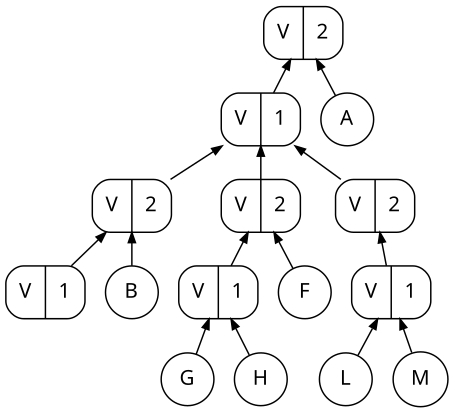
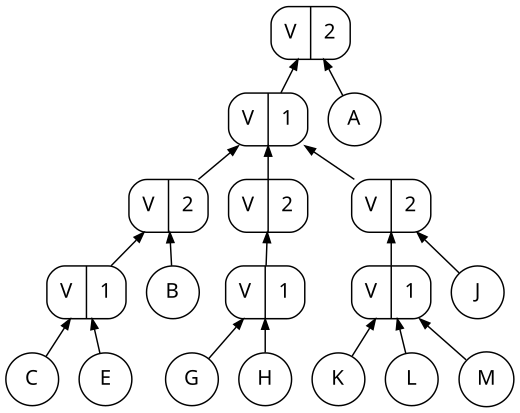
(305, 292) -> none
none -> (478, 292)
none -> (32, 379)
none -> (106, 379)
none -> (338, 379)
